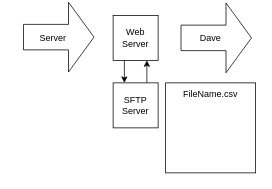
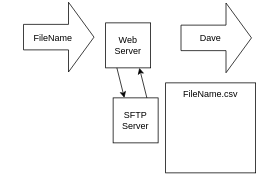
(53, 38) -> (53, 38)
(135, 38) -> (128, 45)
(135, 105) -> (135, 120)
